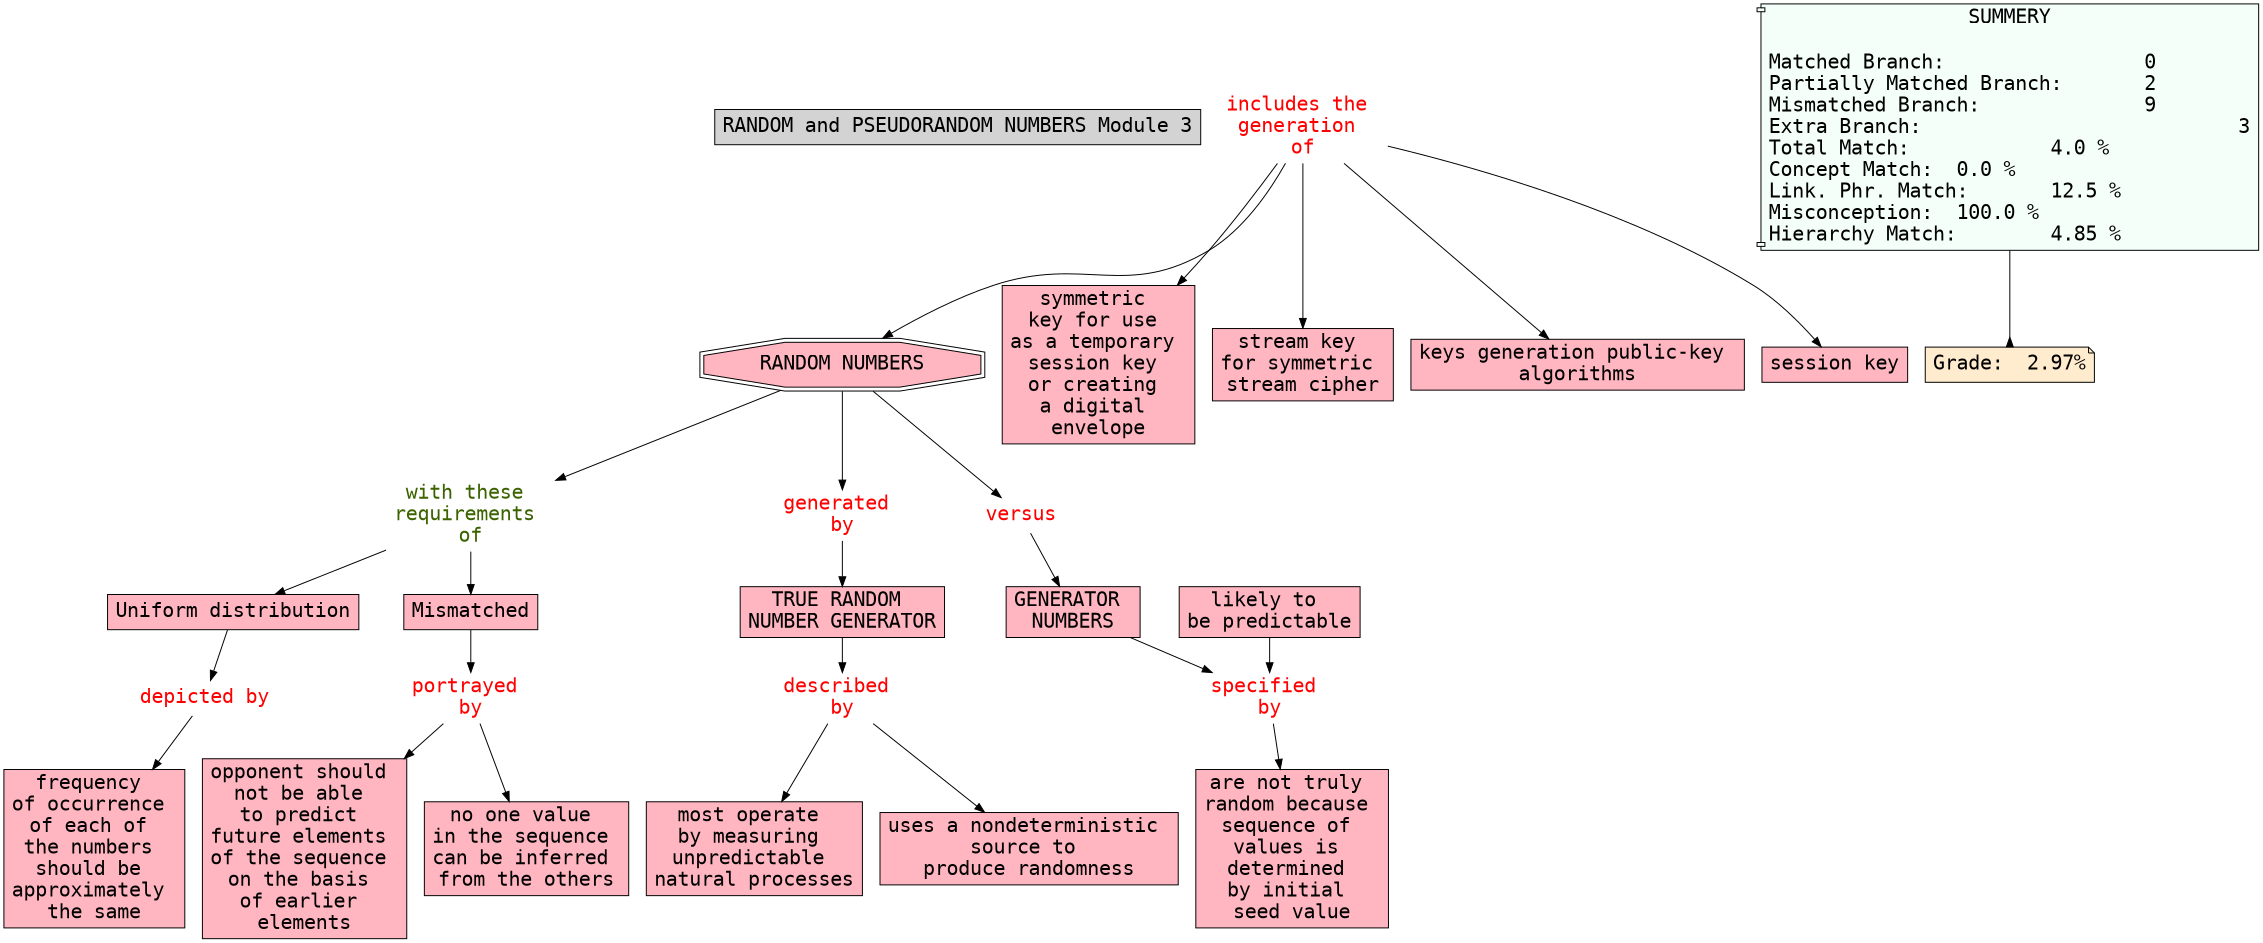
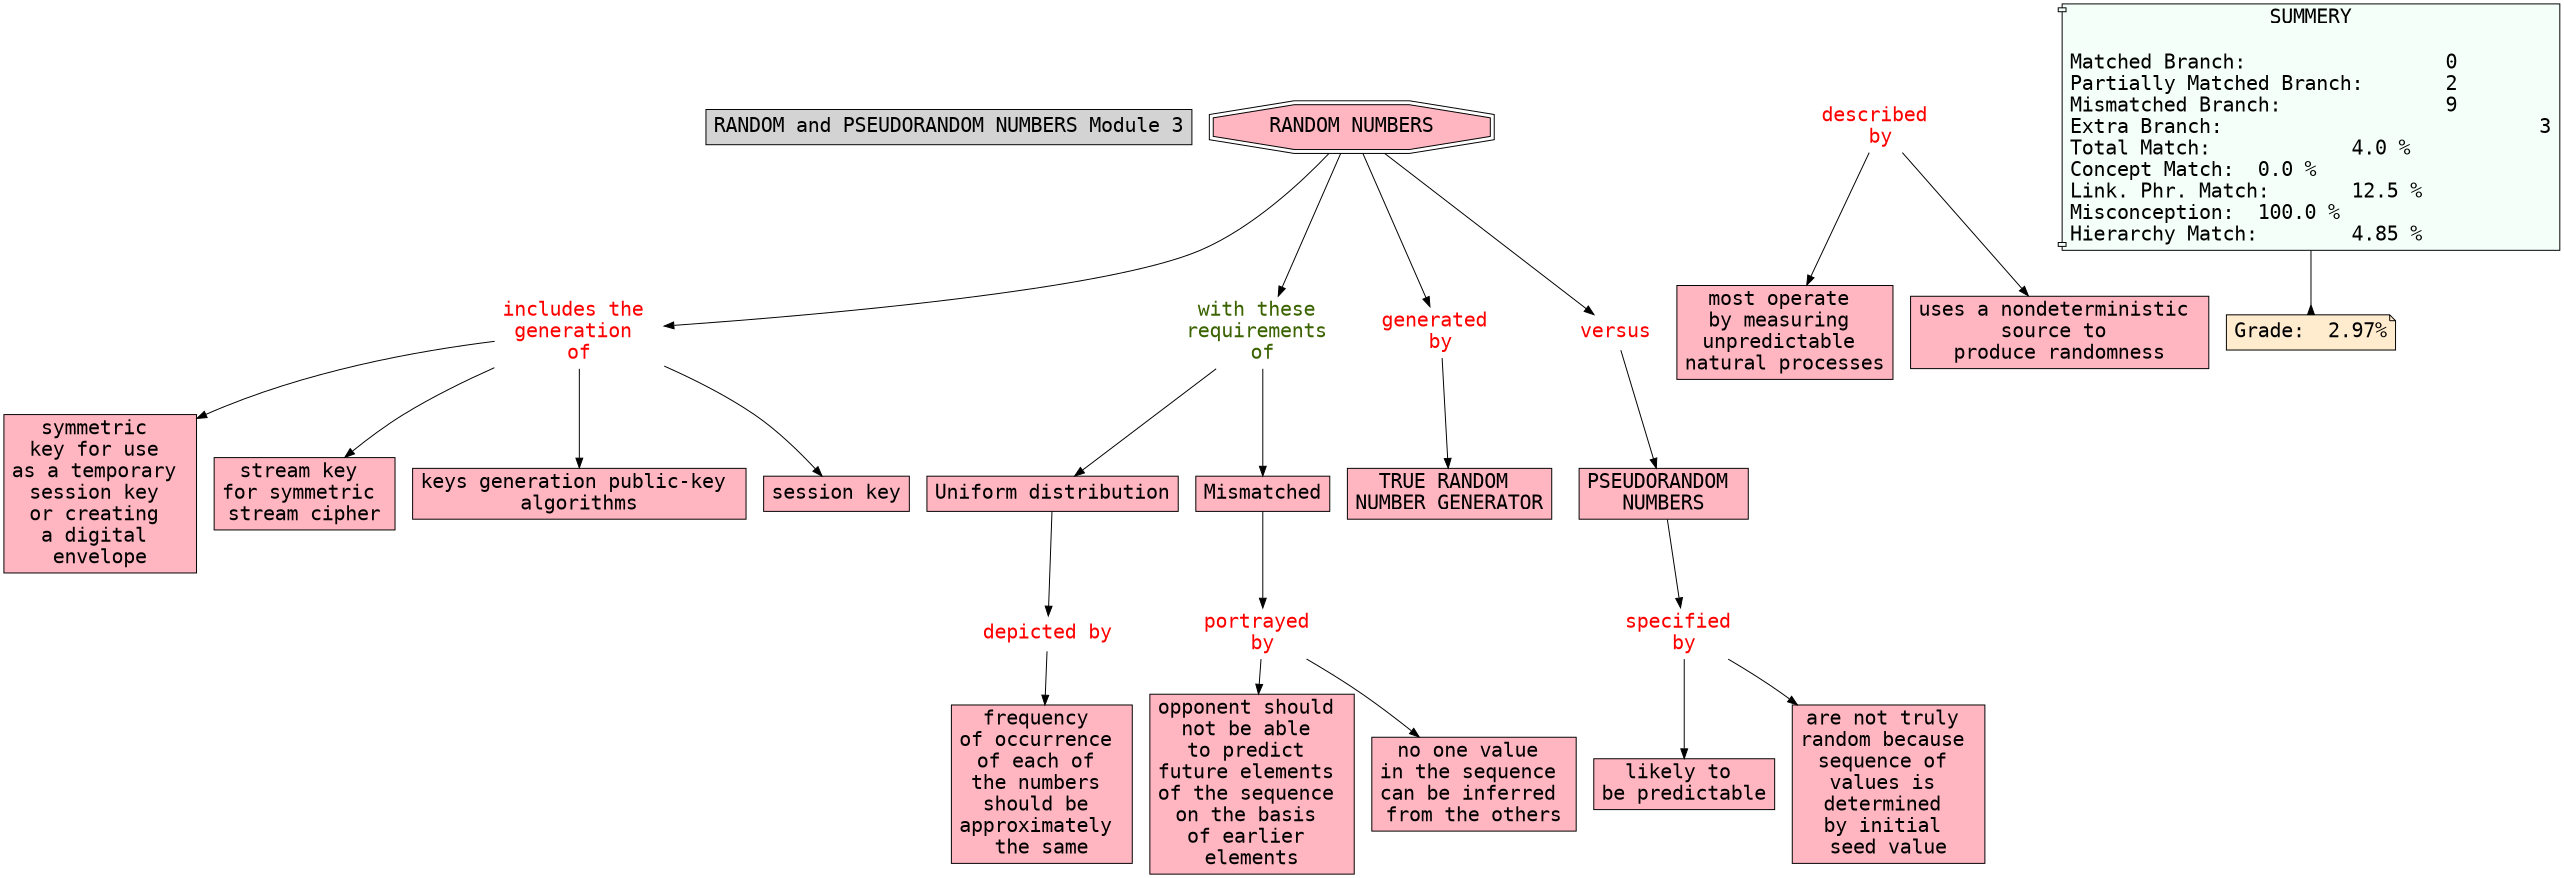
(1105, 275) -> (1020, 290)
(1073, 612) -> (1664, 494)
(842, 650) -> none
(1270, 650) -> (1684, 704)
